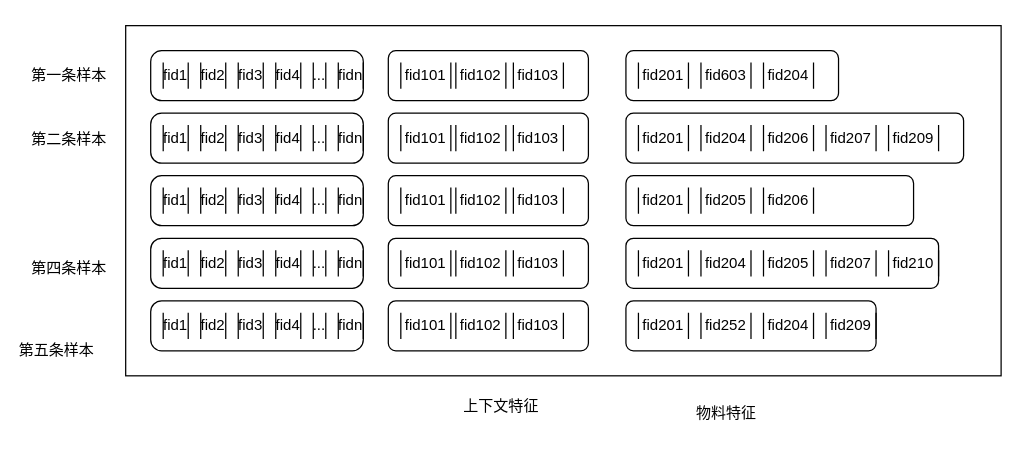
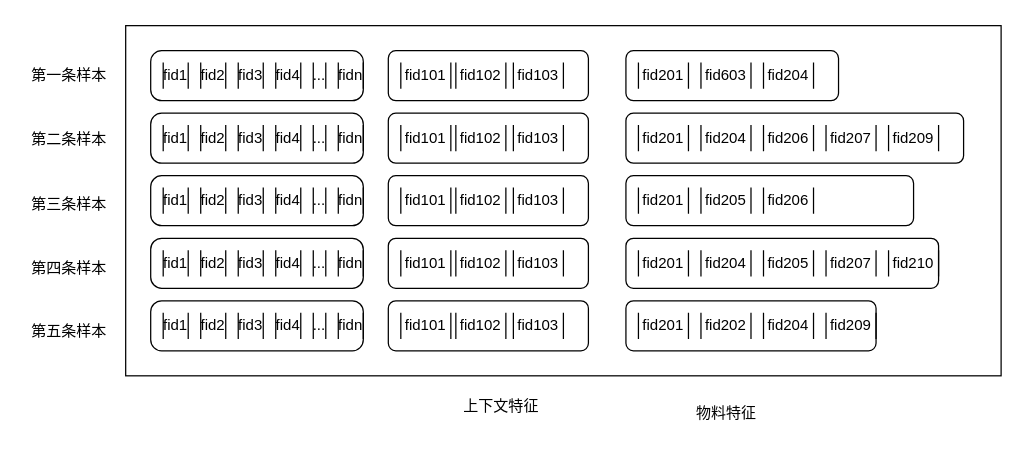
none -> (69, 204)
(726, 326) -> (726, 326)
(57, 351) -> (69, 332)
